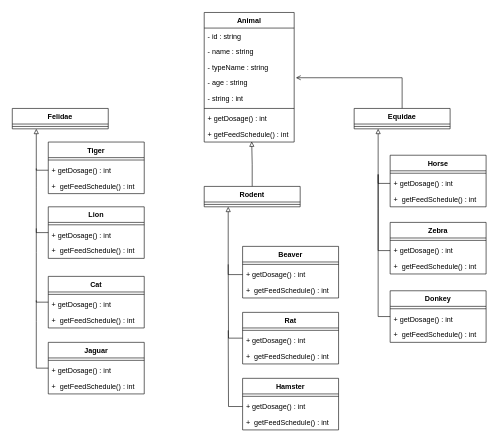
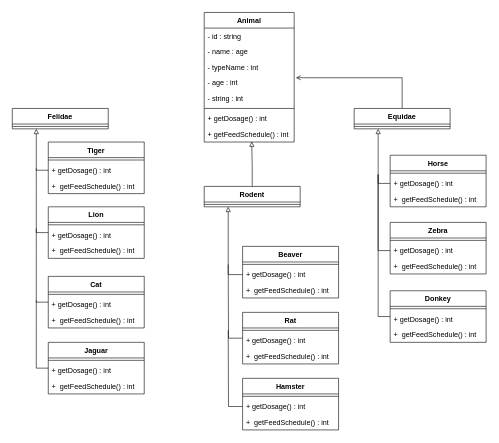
(233, 52) -> (228, 52)
(241, 67) -> (235, 67)
(231, 83) -> (225, 83)
